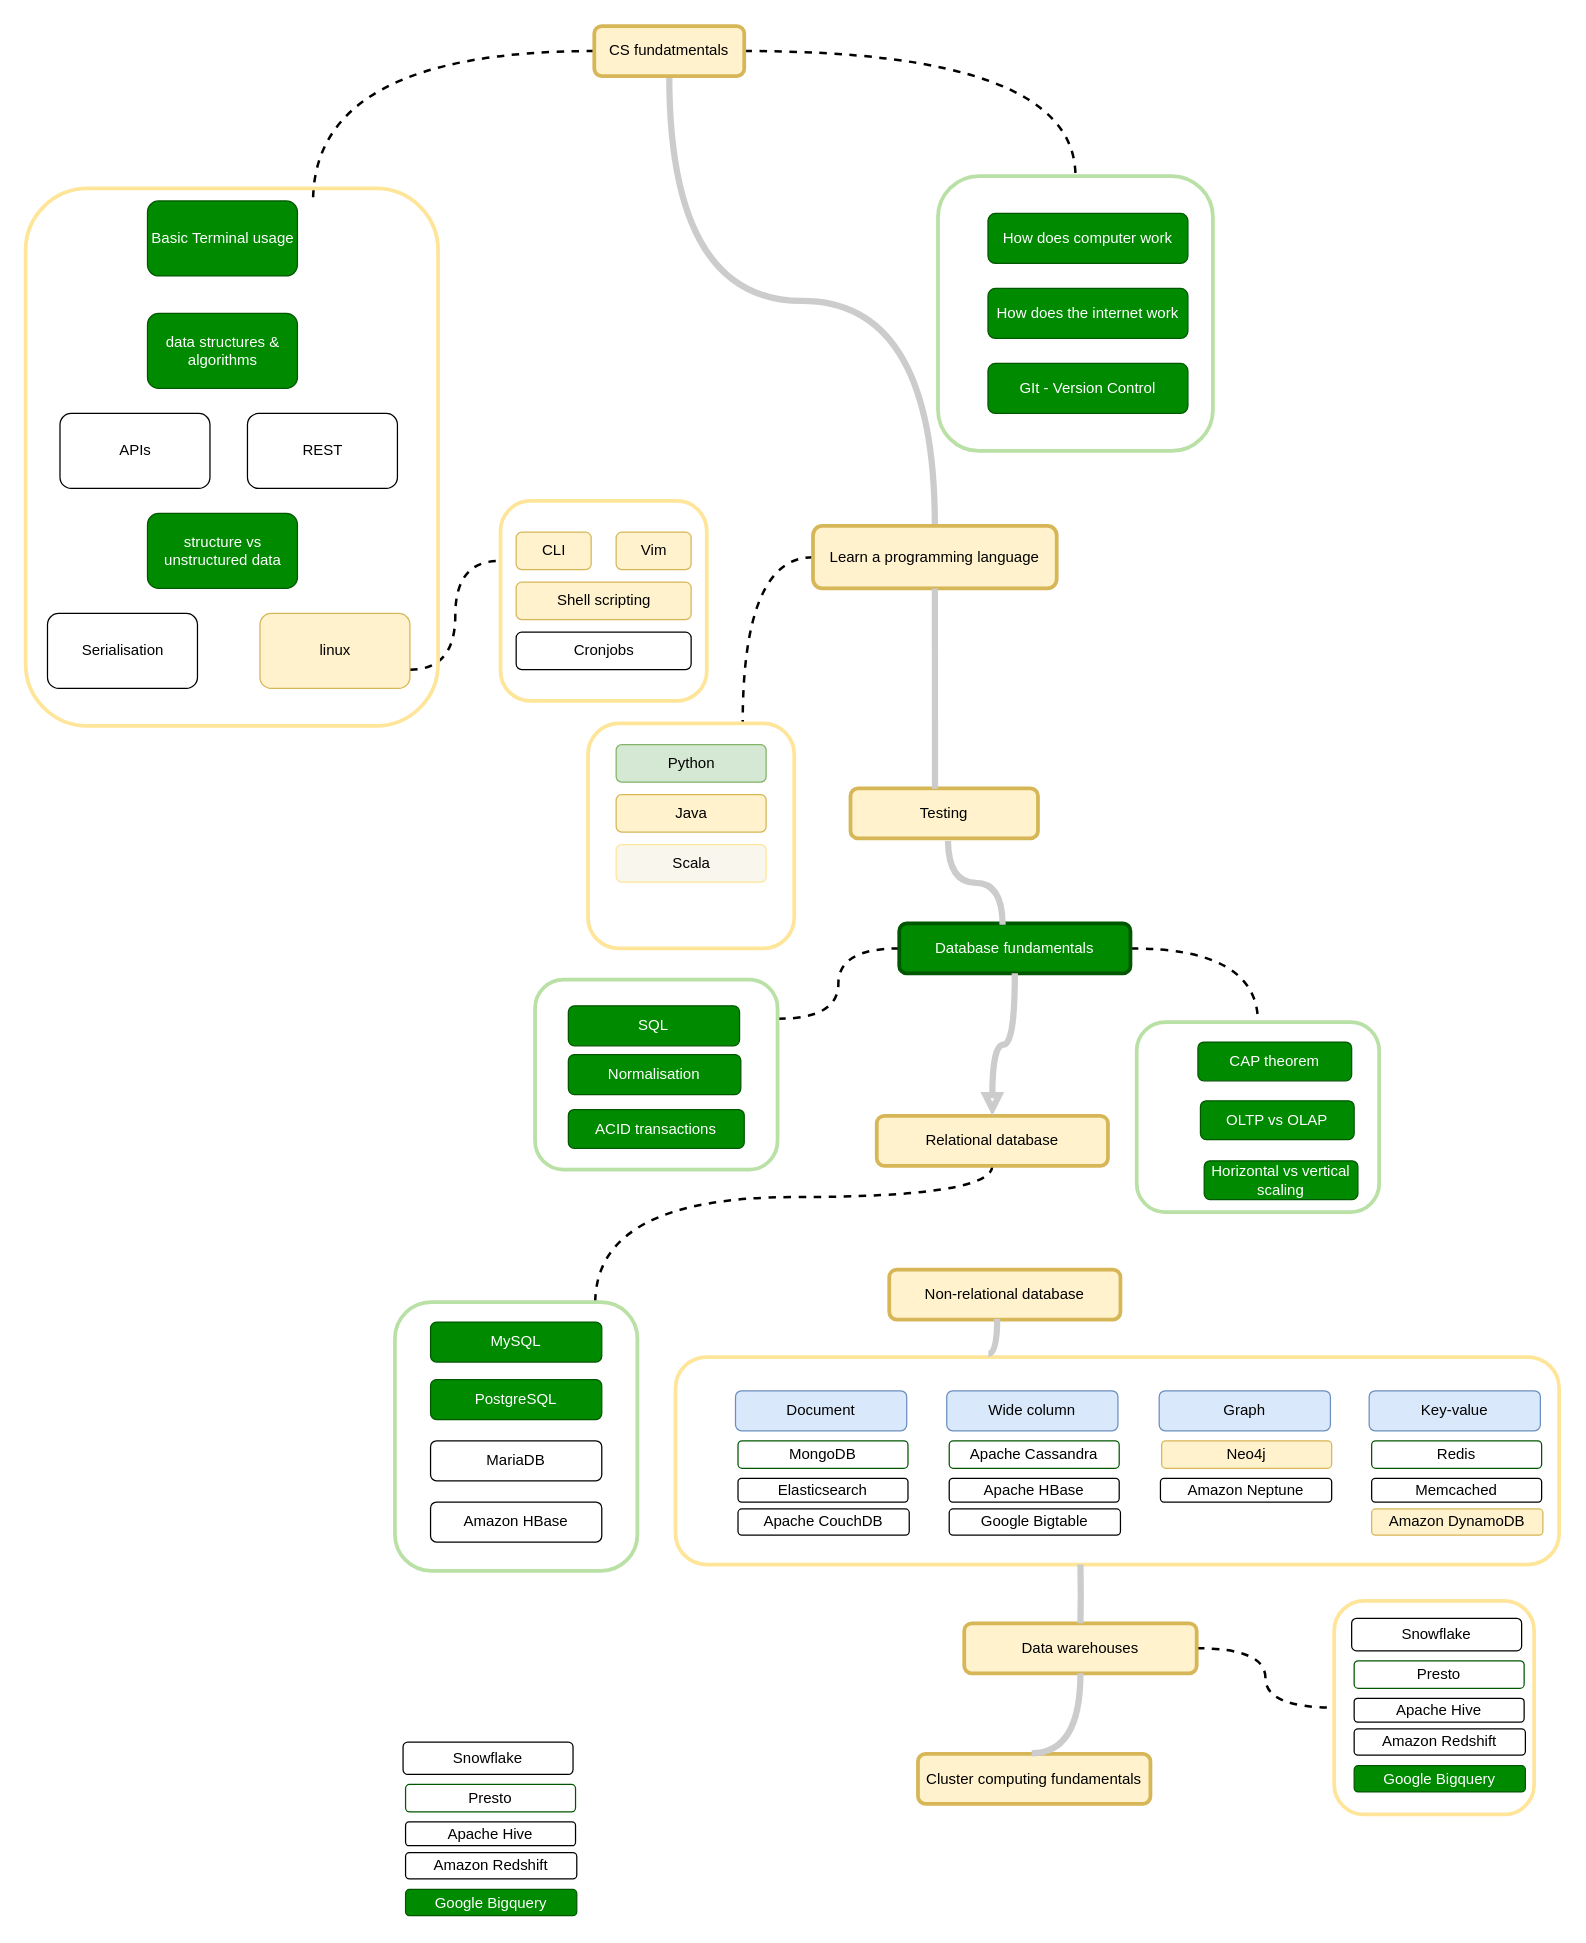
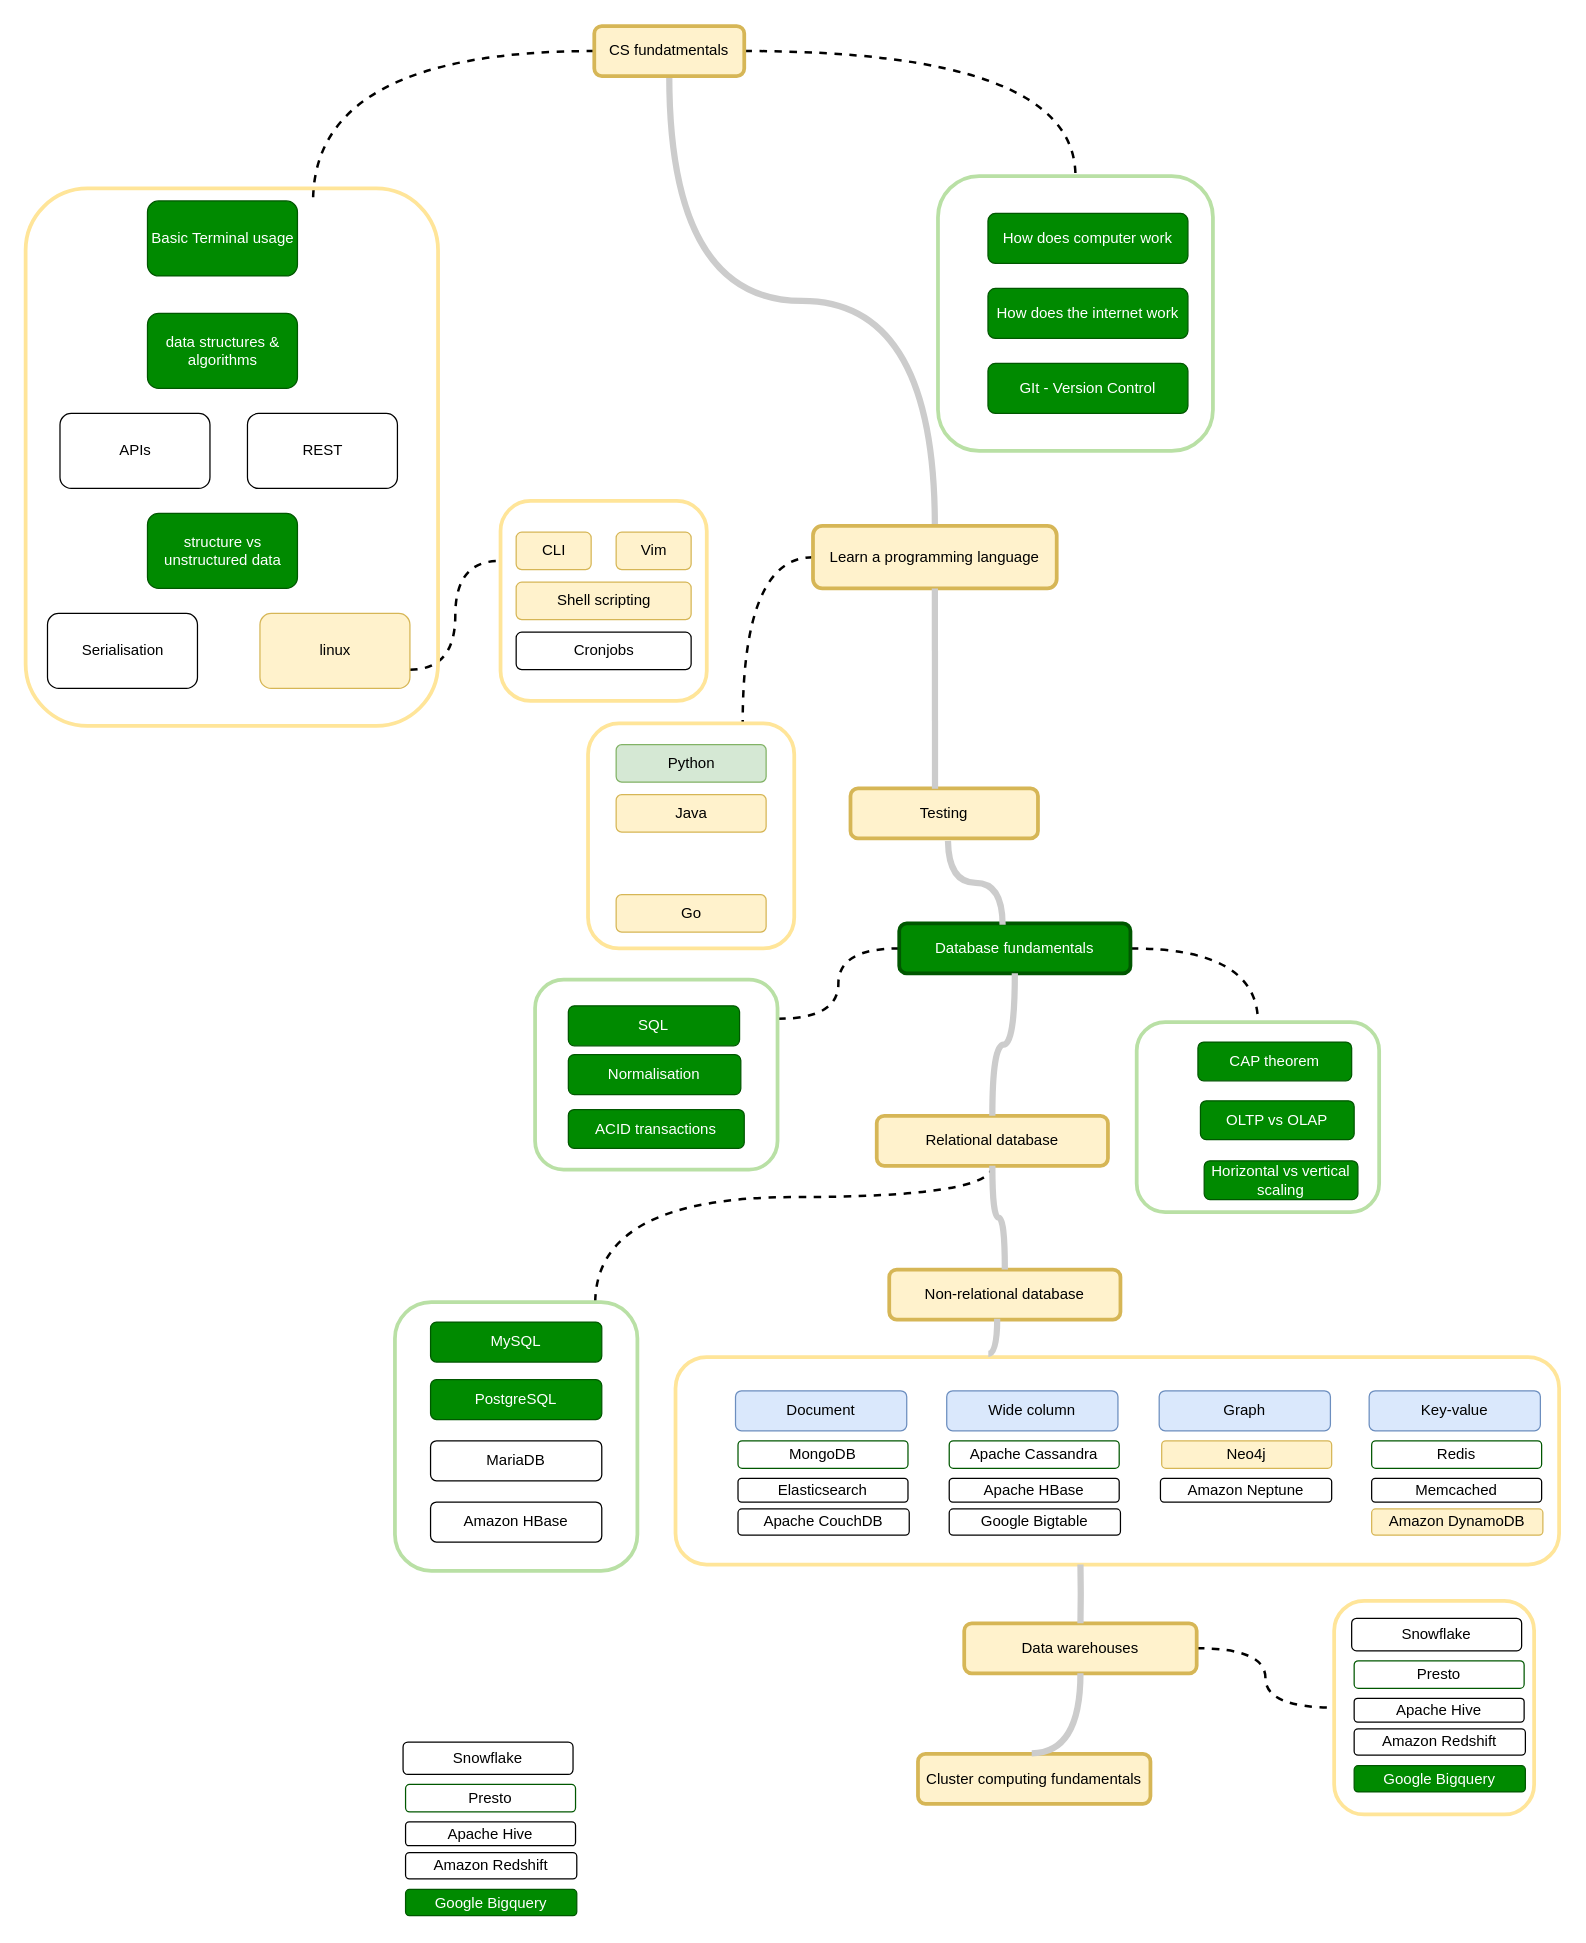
(691, 863) -> none
none -> (691, 913)
(993, 1087) -> (993, 1114)
none -> (993, 1171)
